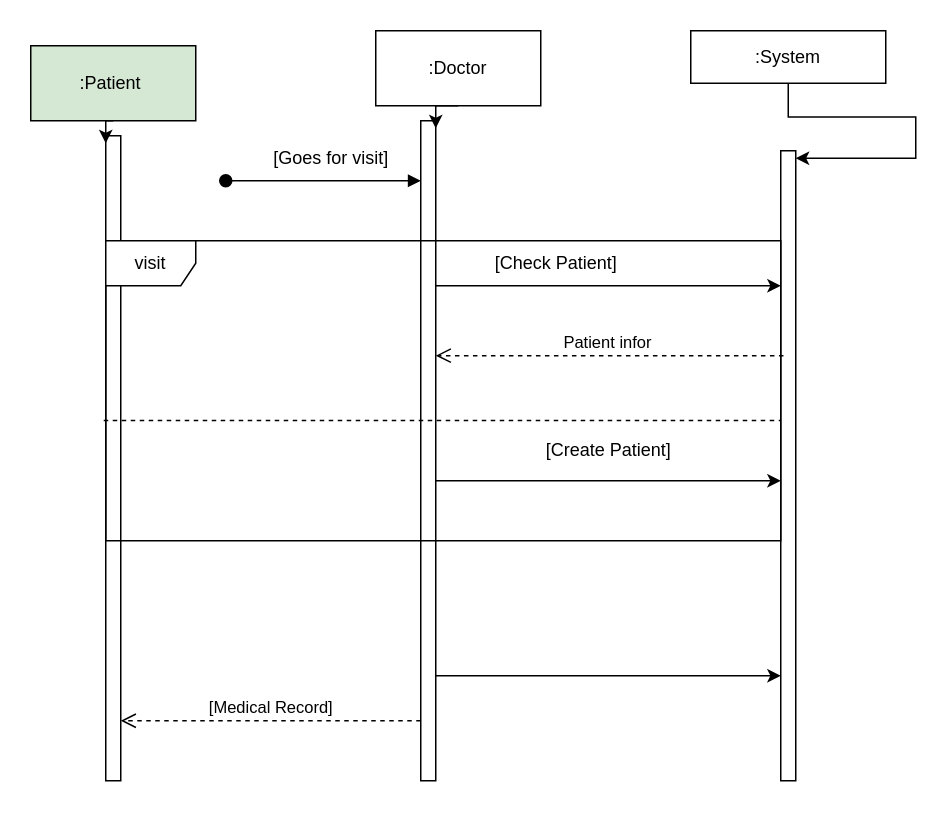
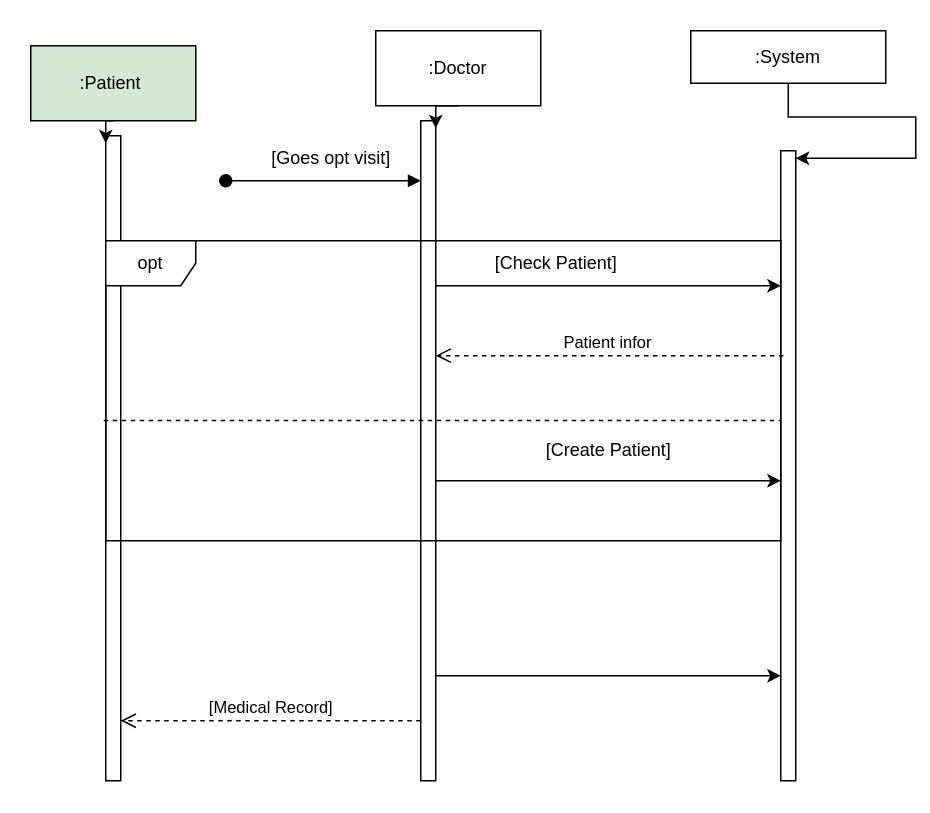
(332, 158) -> (332, 158)
(151, 263) -> (151, 263)
